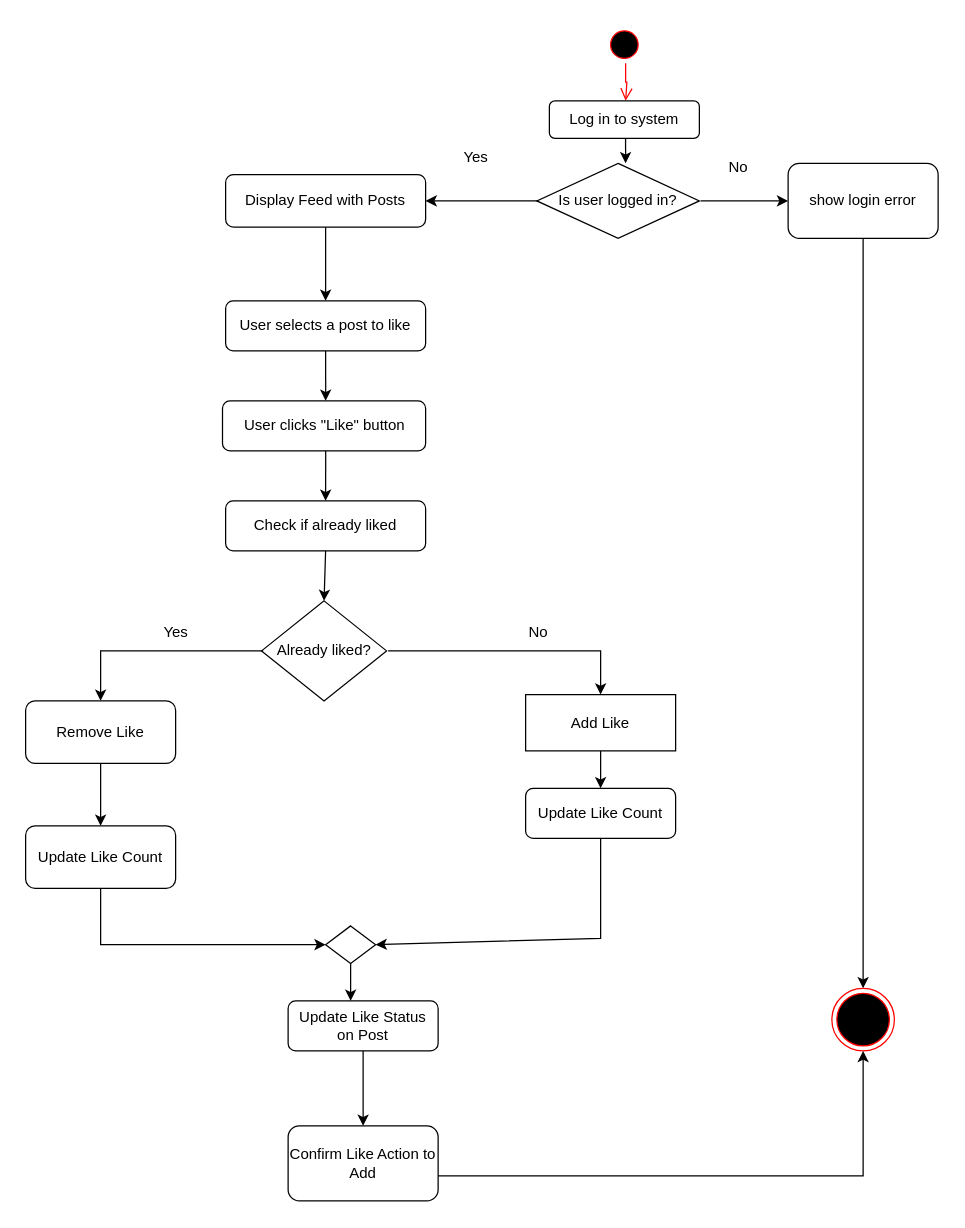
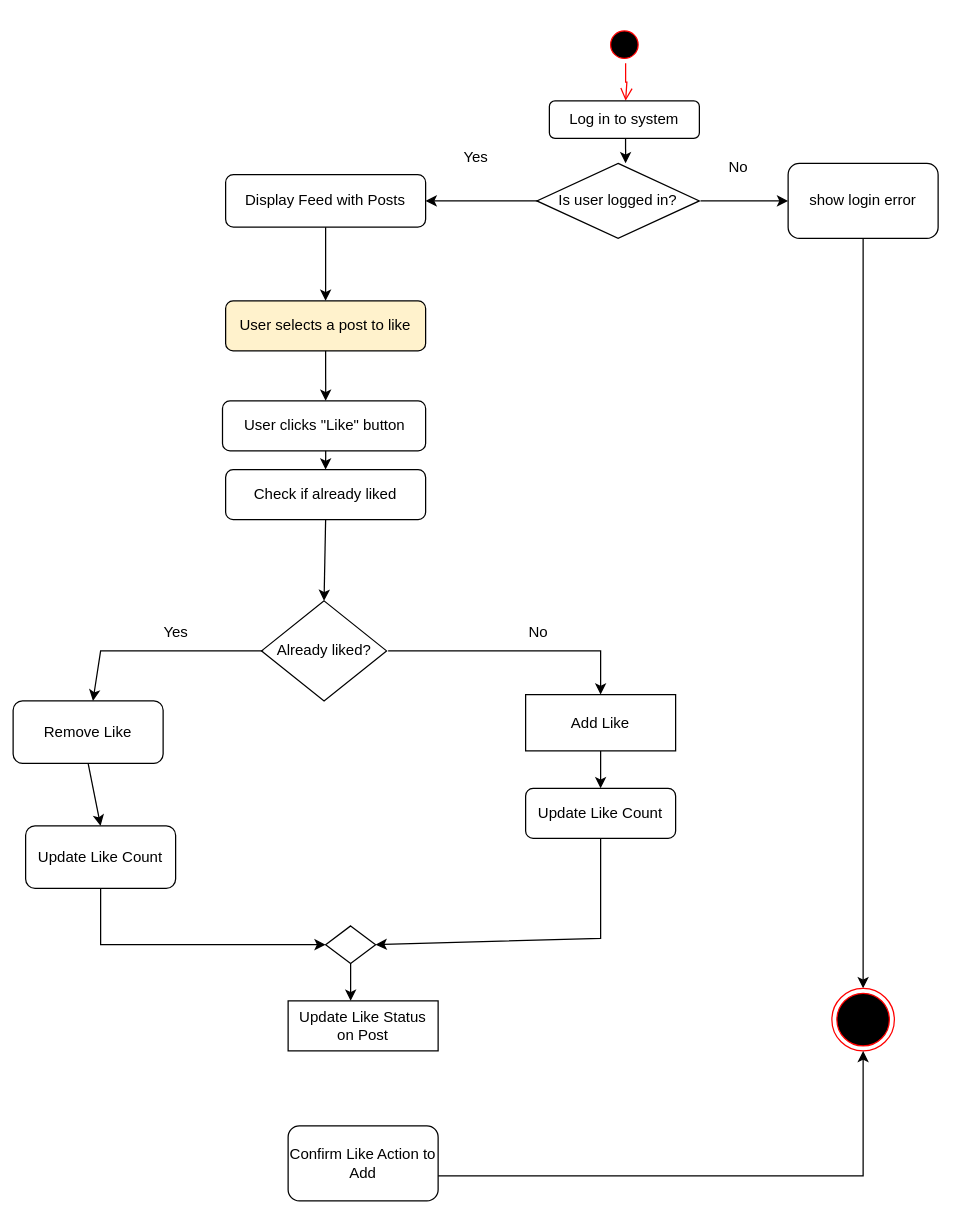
(326, 326) -> (326, 326)
(326, 526) -> (326, 494)
(101, 732) -> (88, 732)
(363, 1026) -> (363, 1026)
(363, 1084) -> none
